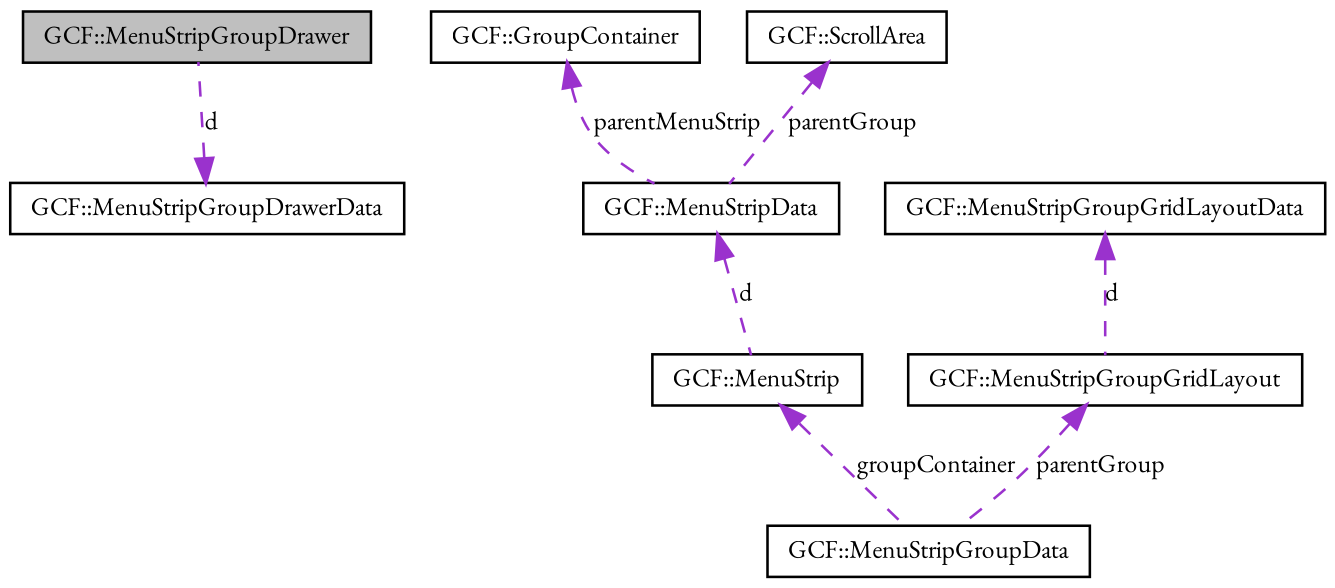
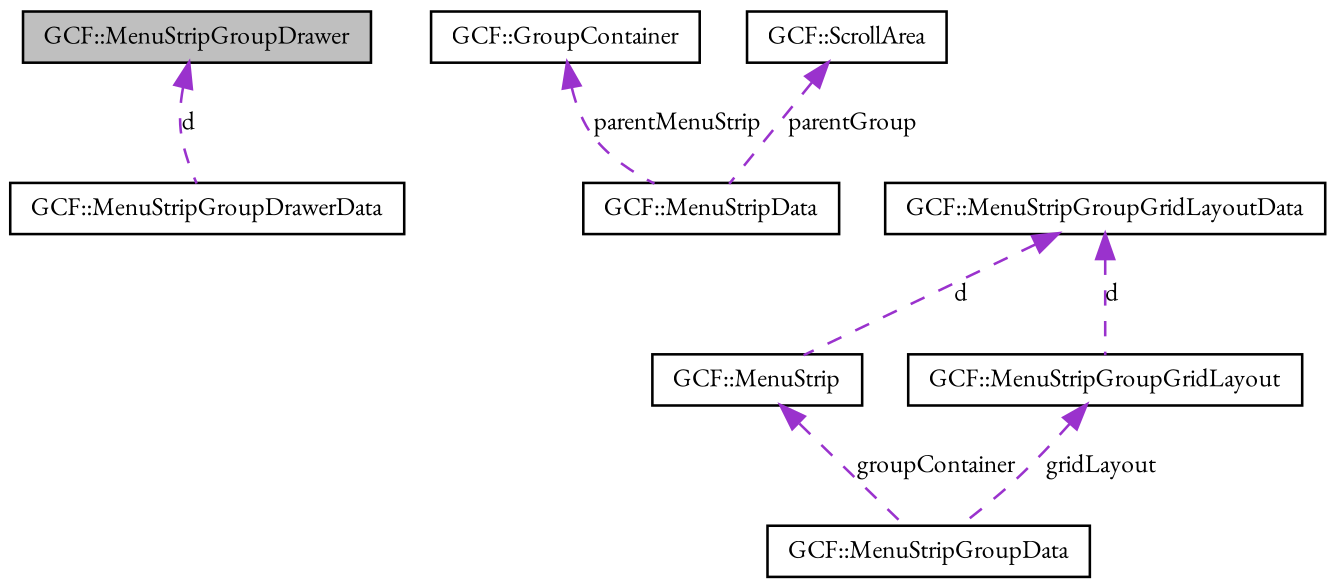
(201, 110) -> (182, 137)
(738, 307) -> (919, 300)
(1101, 466) -> (1101, 466)
